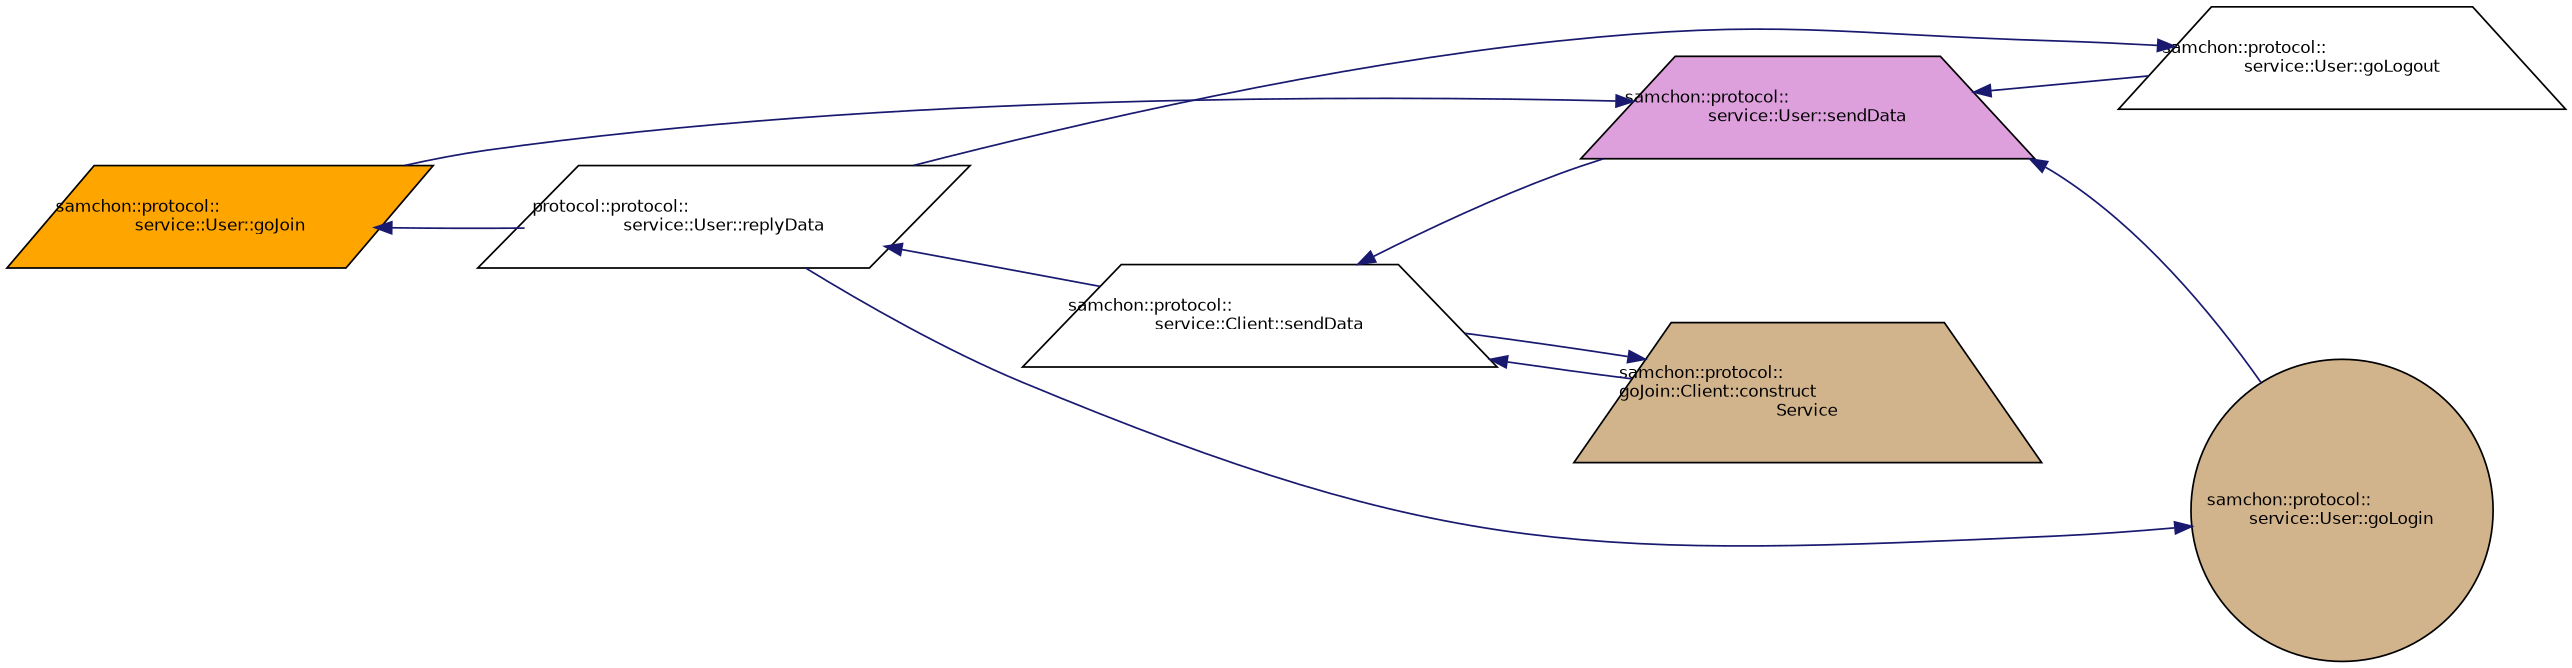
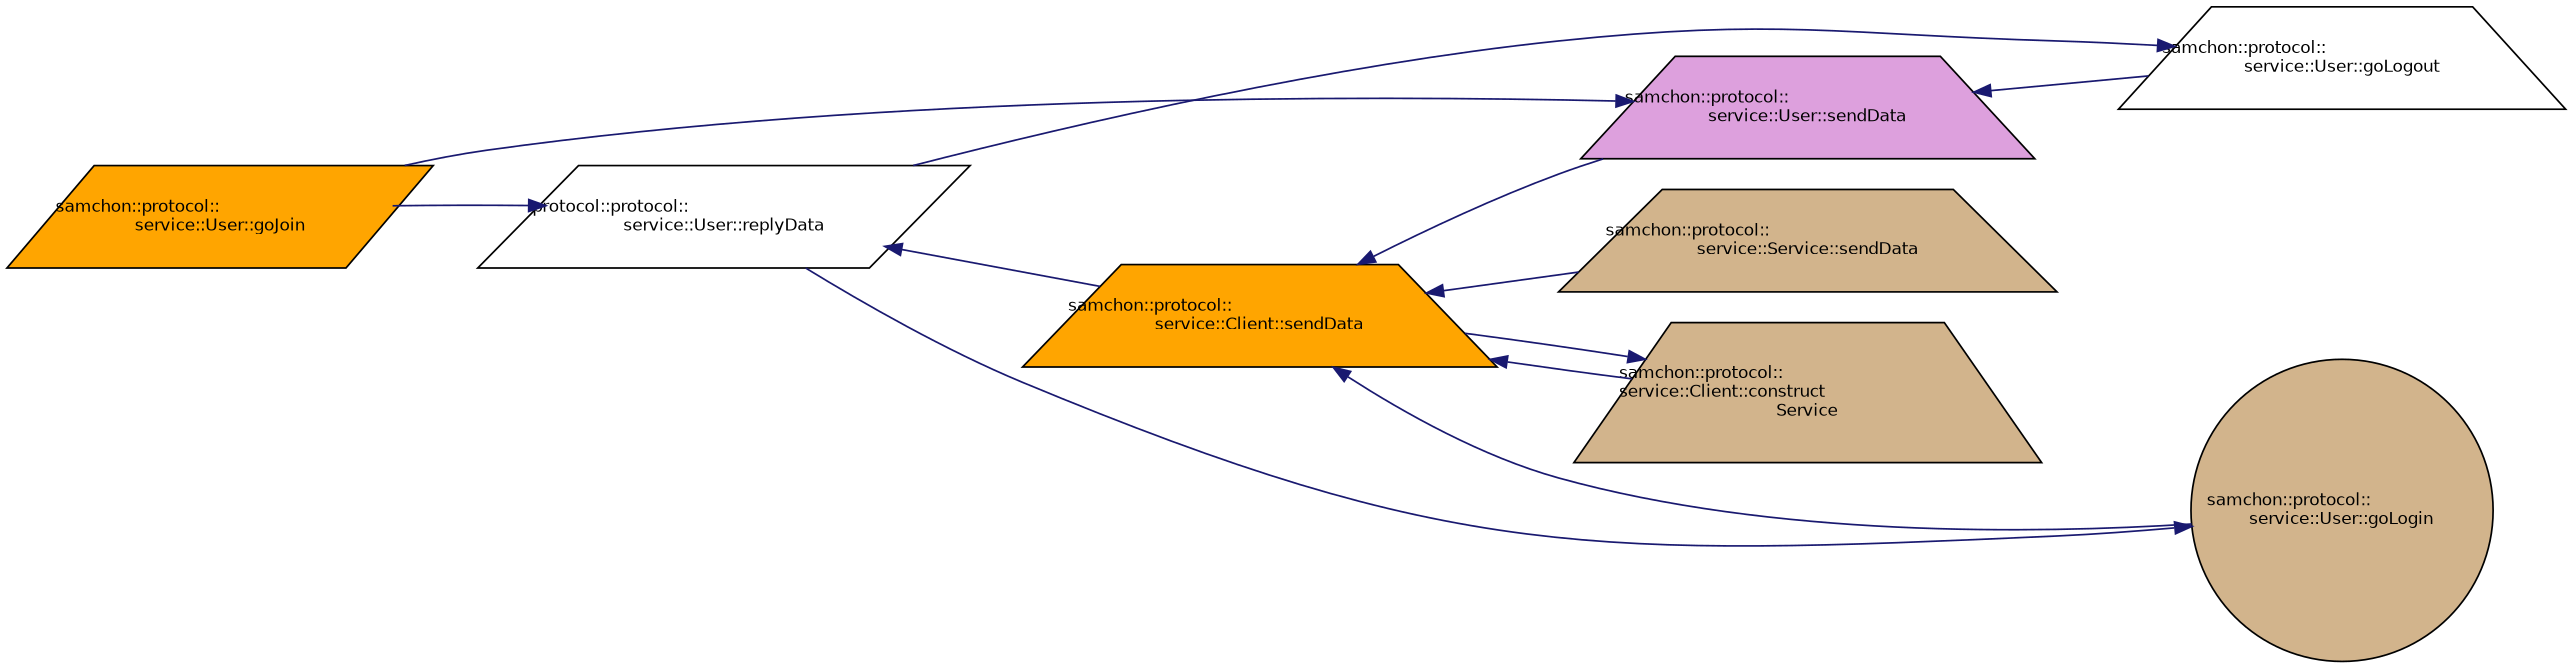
(458, 228) -> (460, 205)
none -> (1808, 241)
(2164, 264) -> (1756, 515)
(1260, 316) -> (1260, 316)
(1808, 393) -> (1808, 393)
